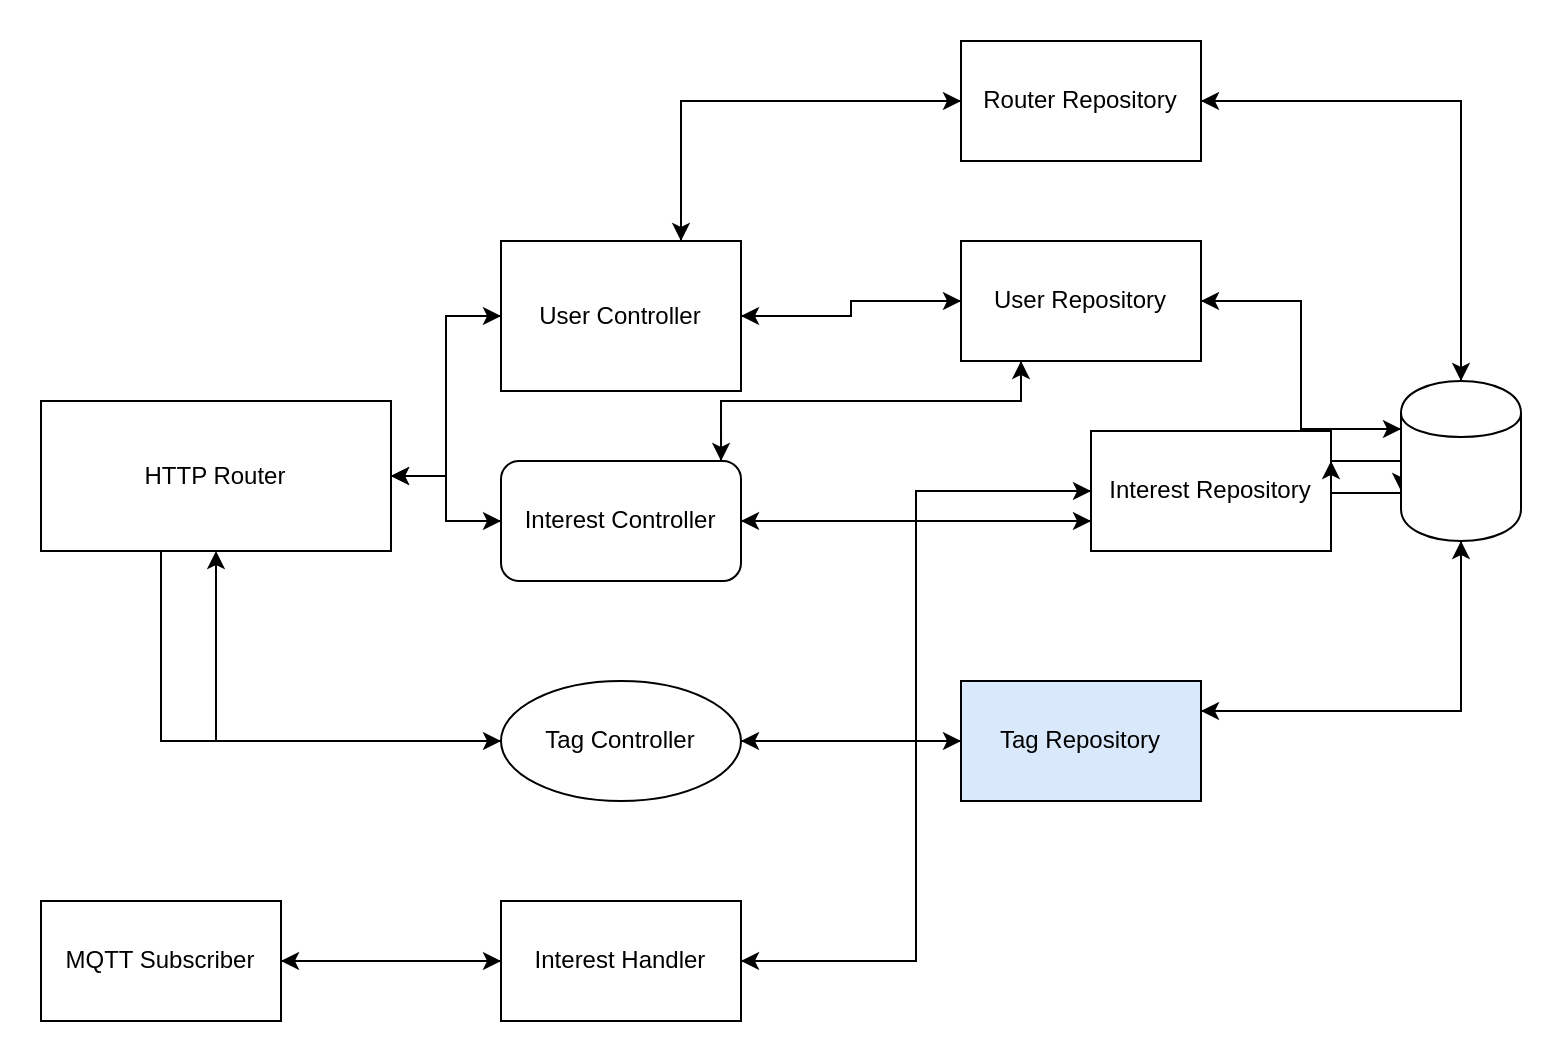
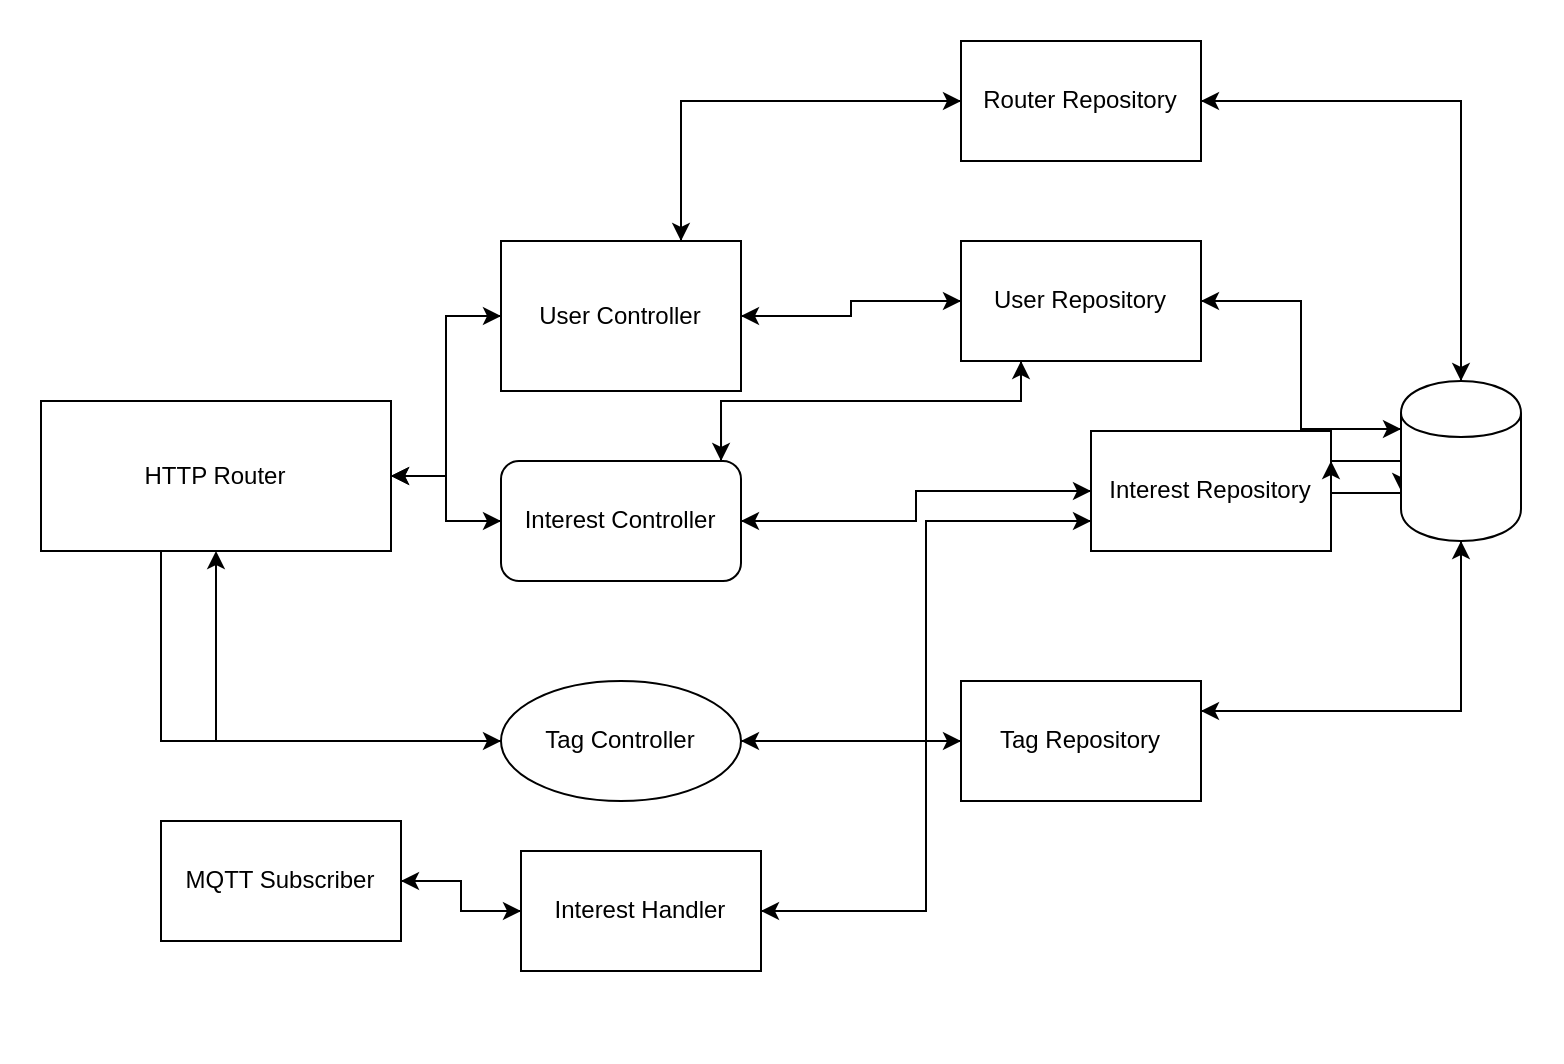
(1081, 741) -> (1081, 741)
(161, 961) -> (281, 881)
(621, 961) -> (641, 911)
